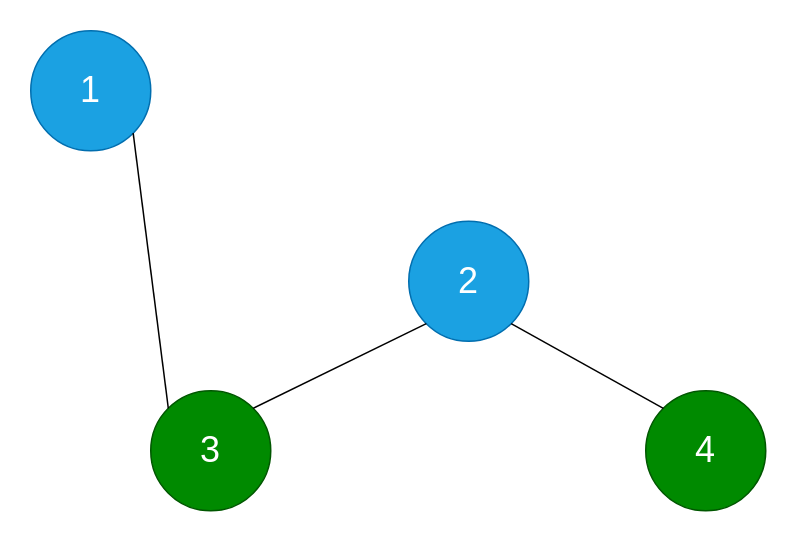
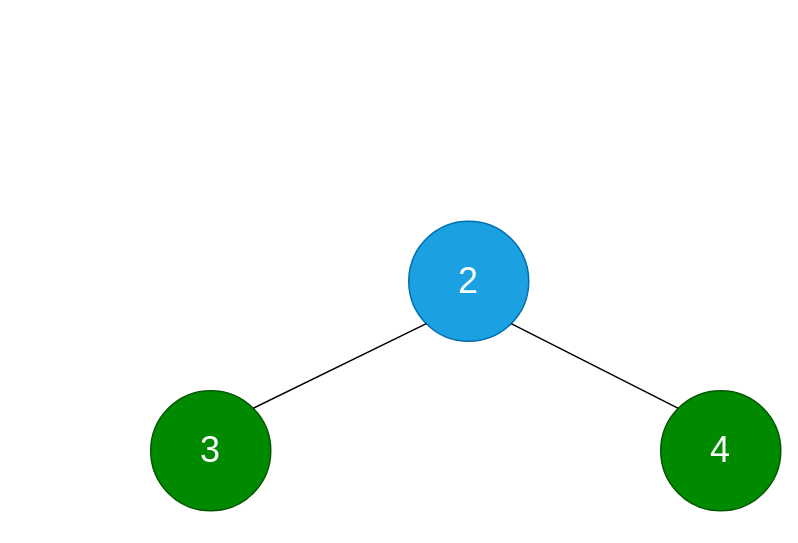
(91, 91) -> none
(151, 271) -> none
(706, 451) -> (721, 451)
